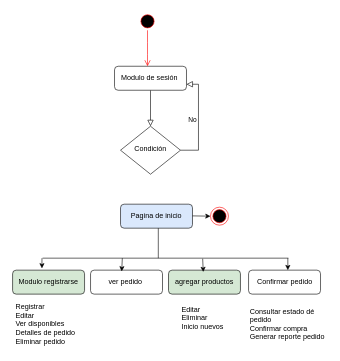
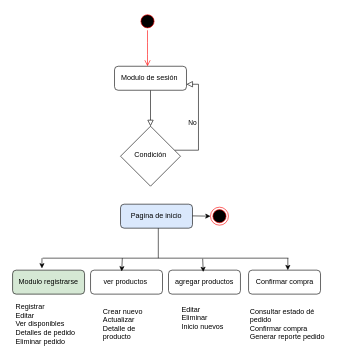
(150, 150) -> (150, 156)
(126, 282) -> (126, 282)
(204, 282) -> (204, 282)
(285, 282) -> (285, 282)
none -> (123, 324)
